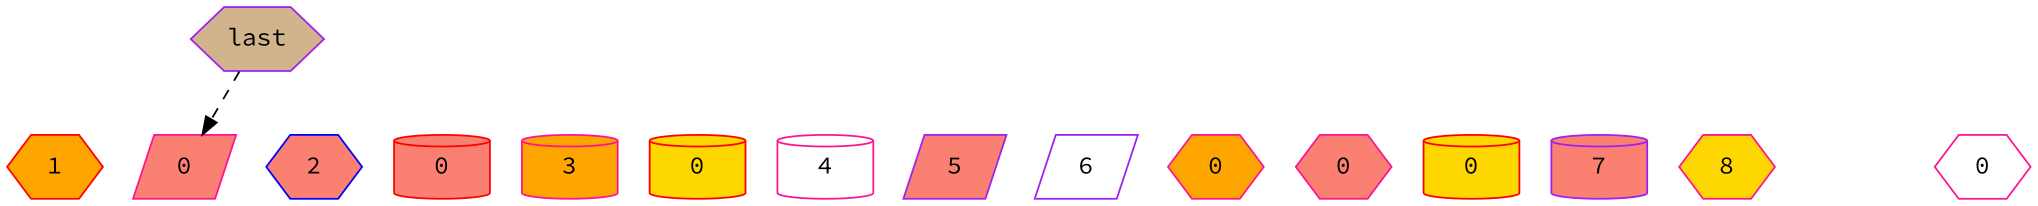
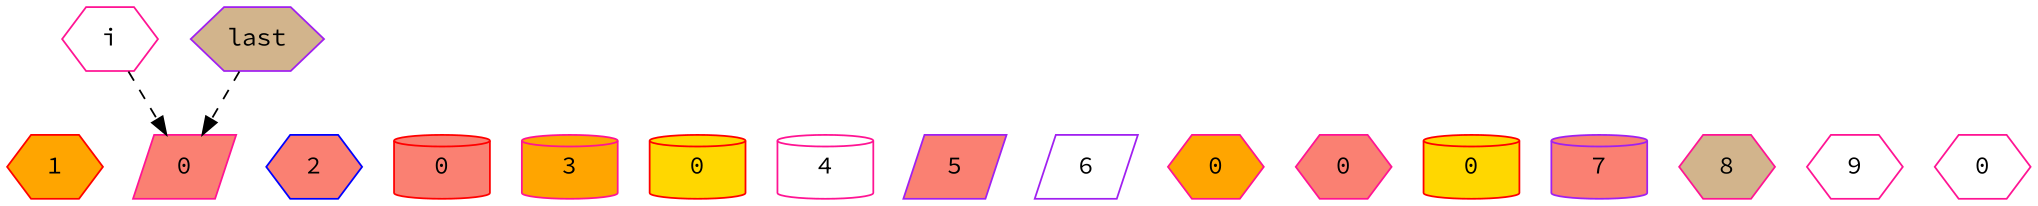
none -> (110, 39)
(1727, 167) -> (1727, 167)
none -> (1855, 167)
